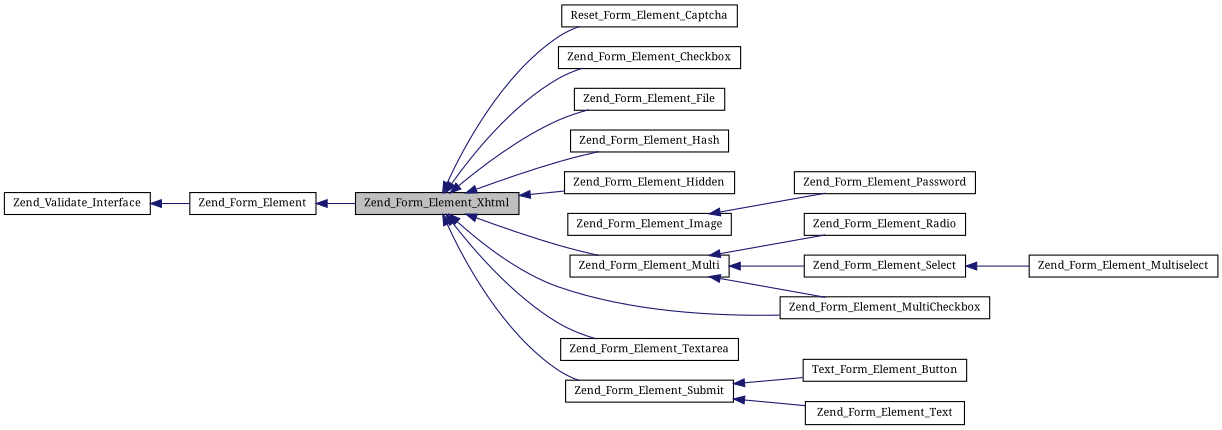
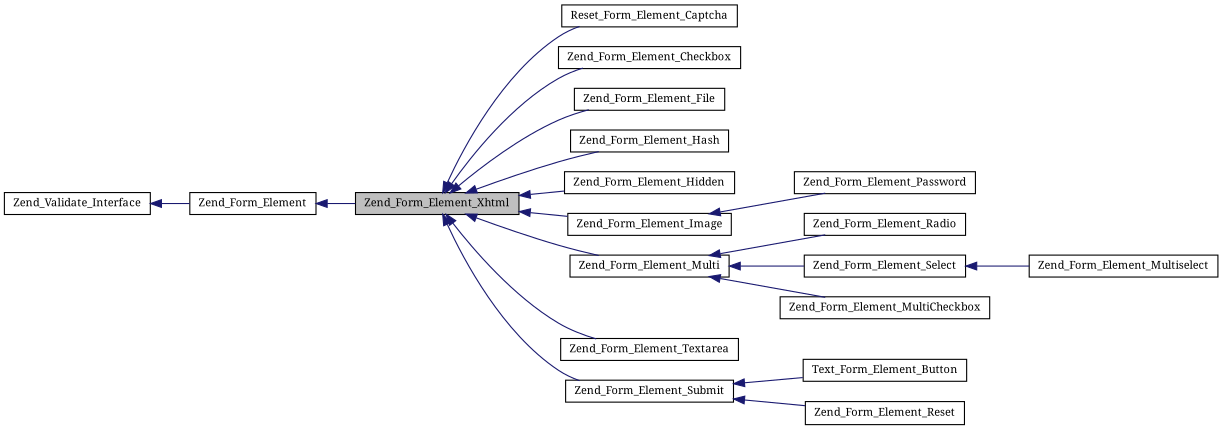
(608, 301) -> (549, 215)
(885, 413) -> (885, 413)
